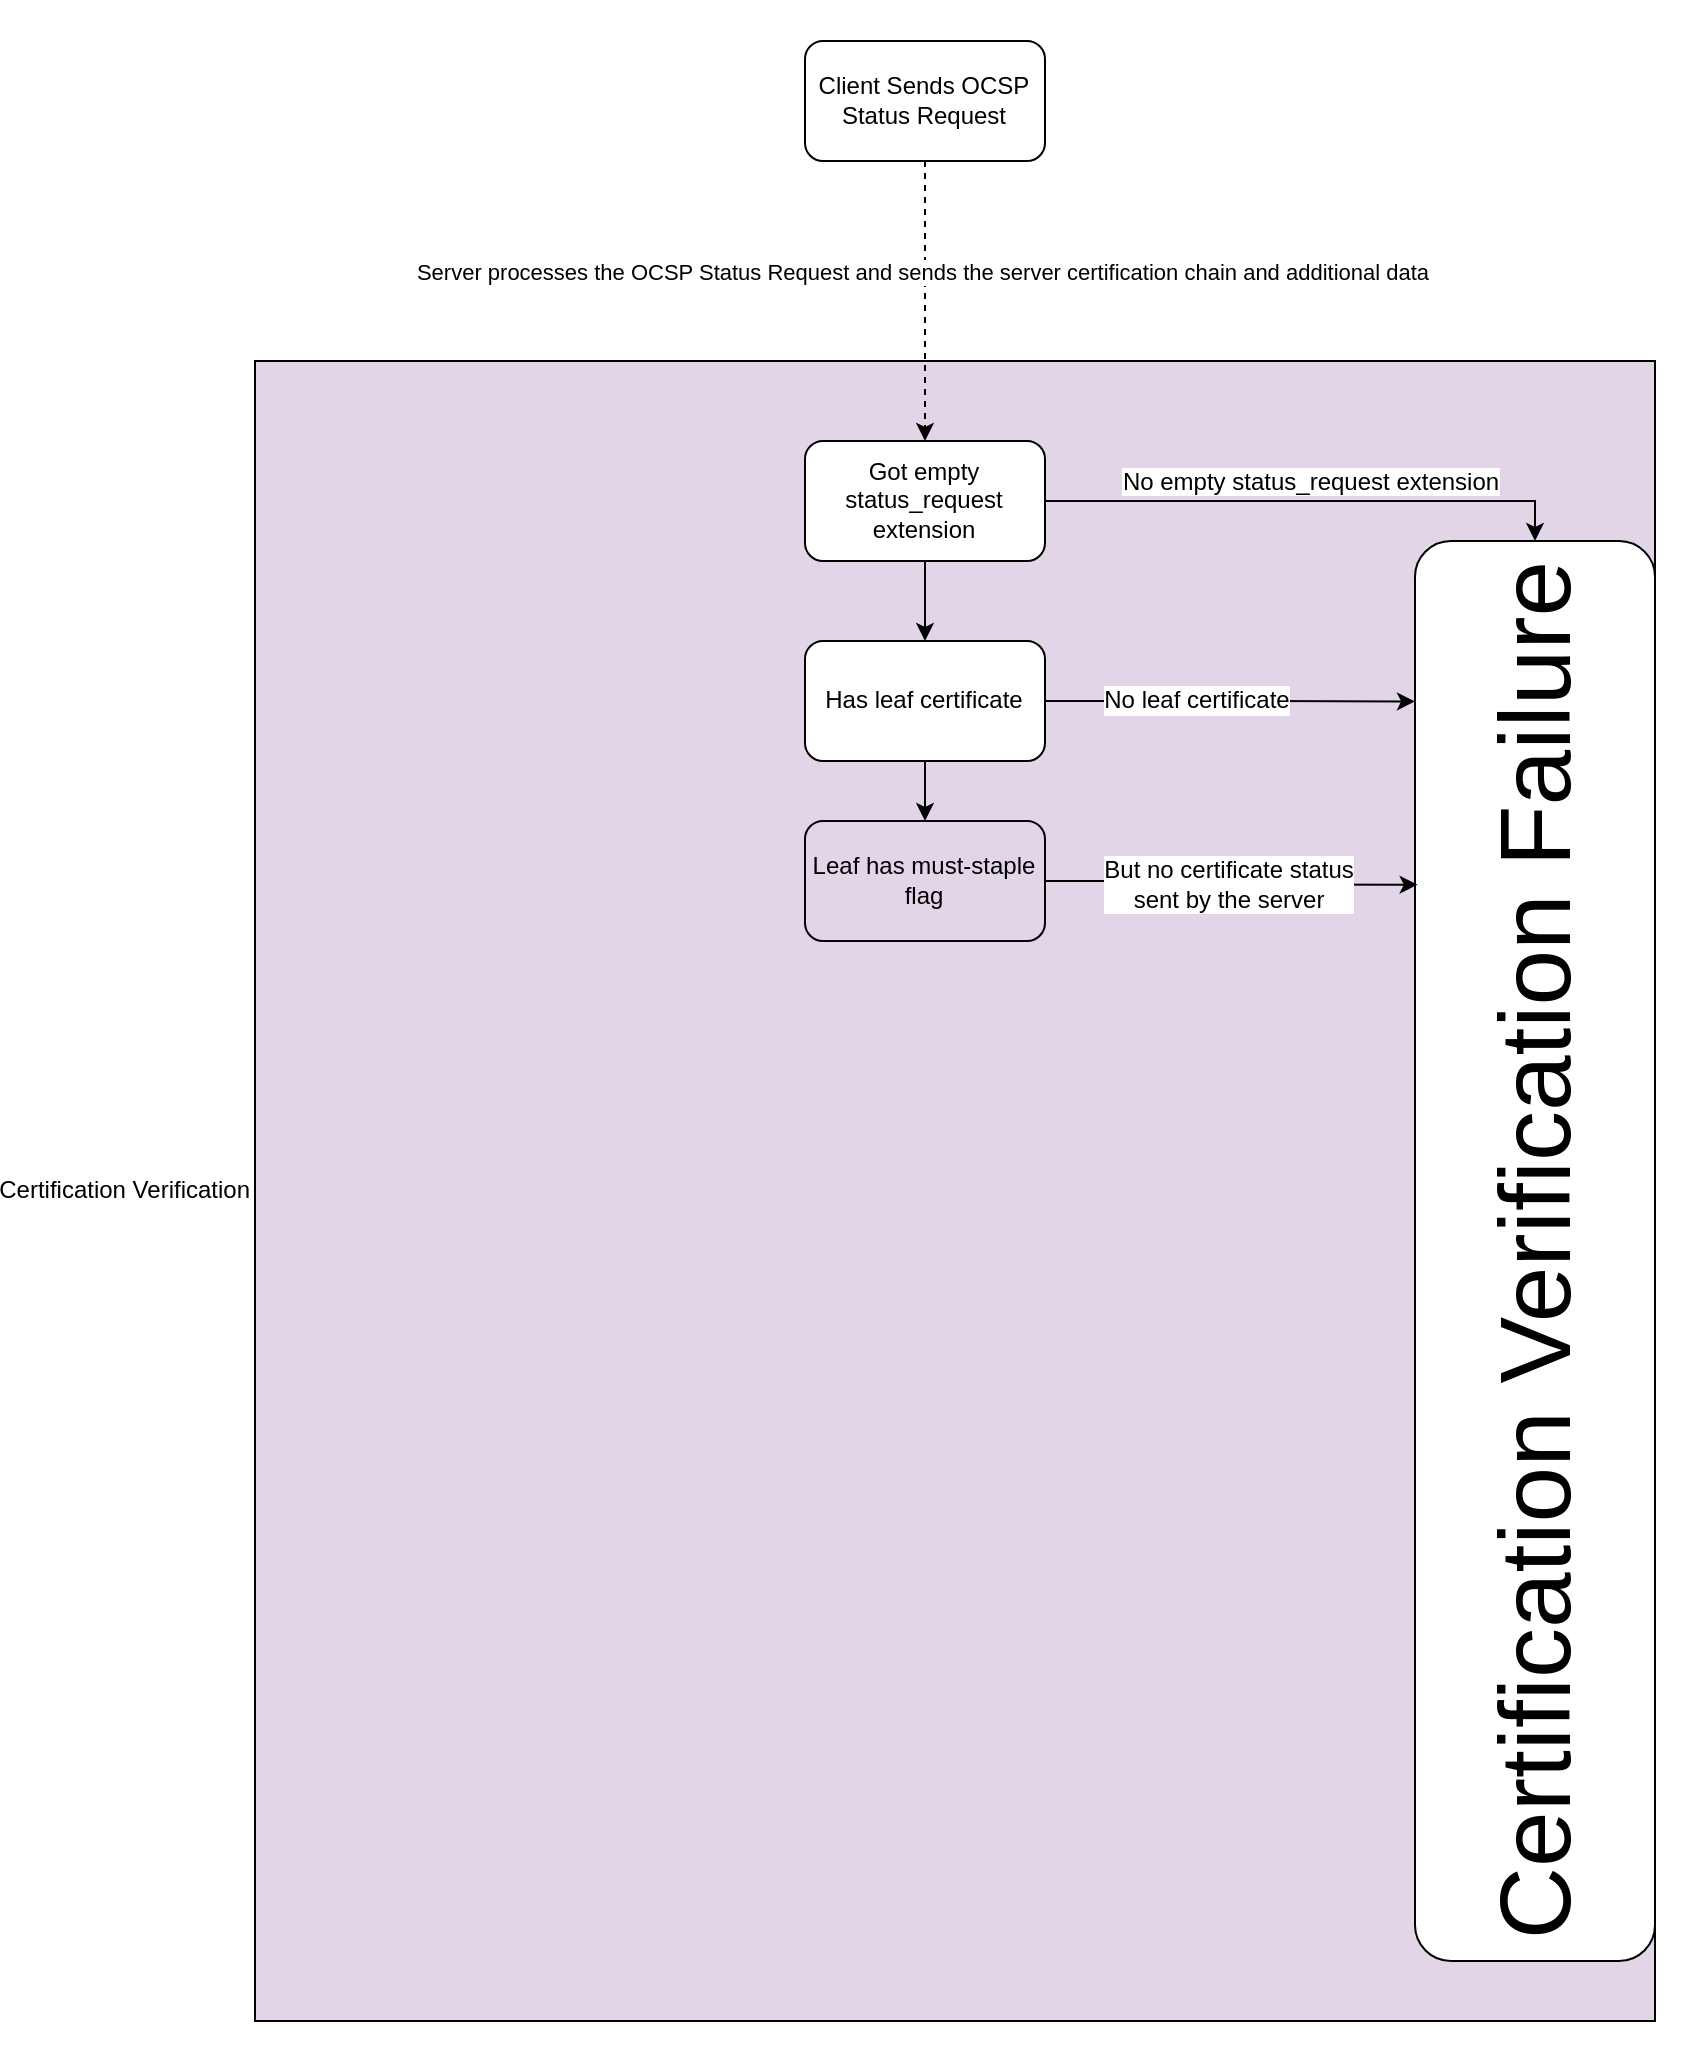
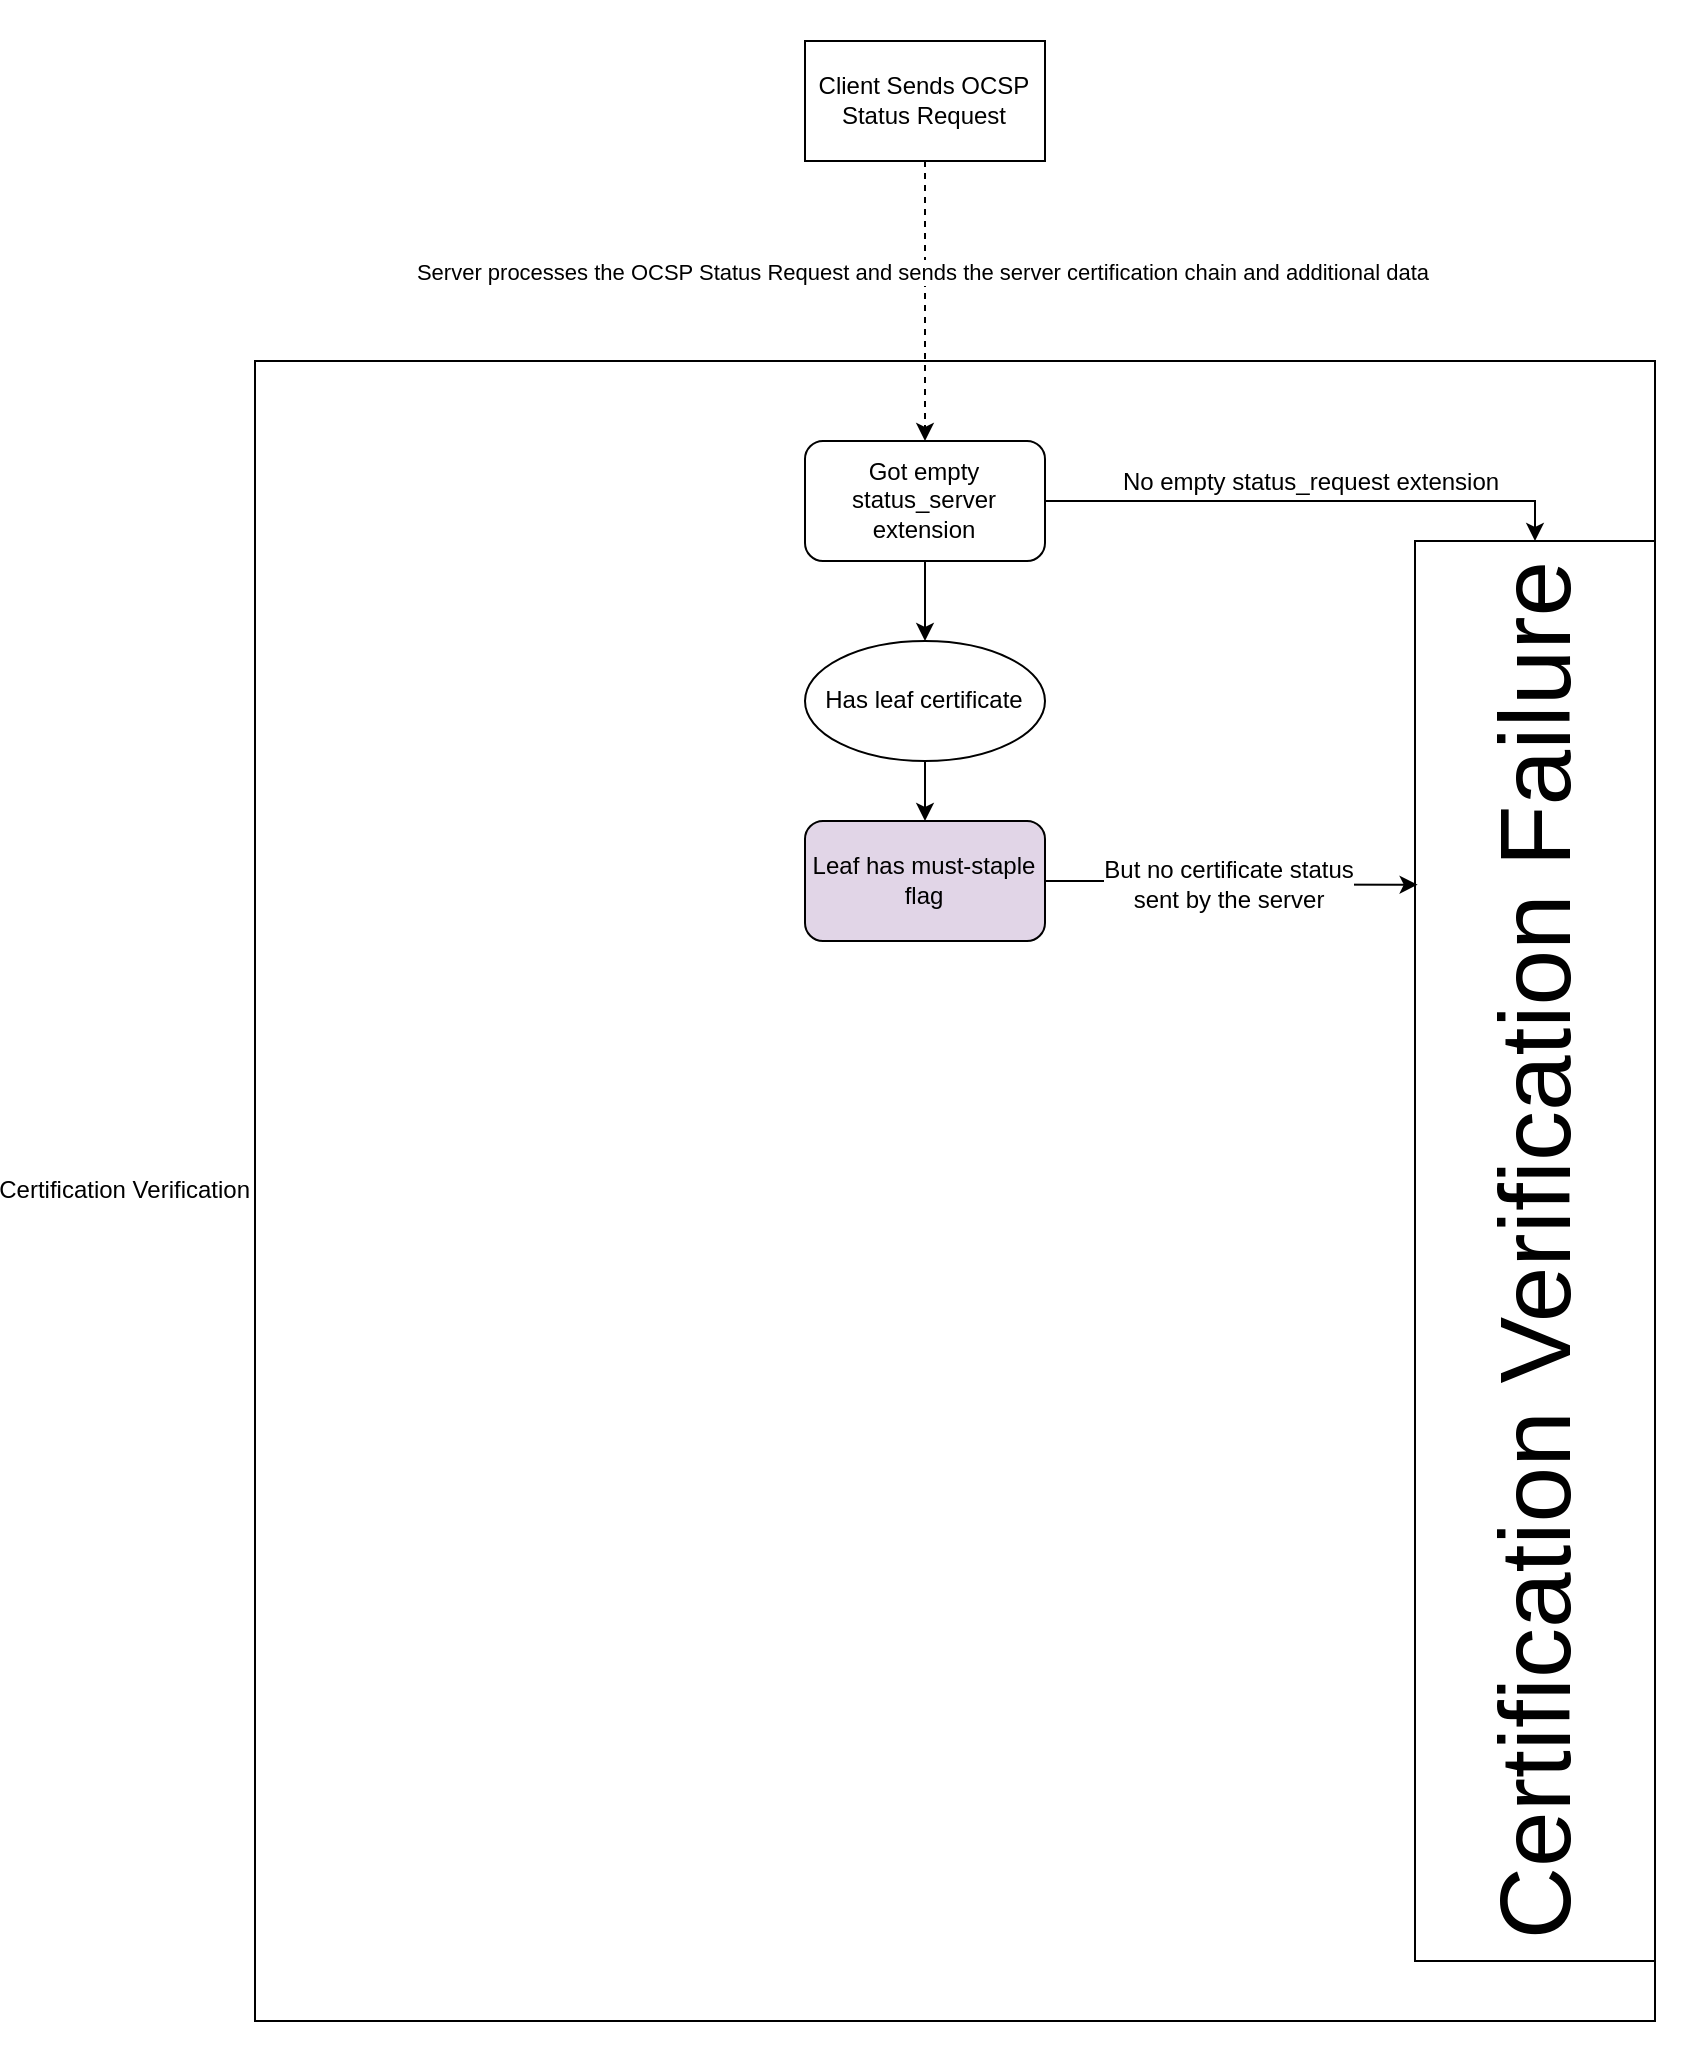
(925, 101) -> (925, 101)
(925, 501) -> (925, 501)
(925, 701) -> (925, 701)
(1223, 701) -> none
(955, 1191) -> (955, 1191)
(1535, 1251) -> (1535, 1251)
